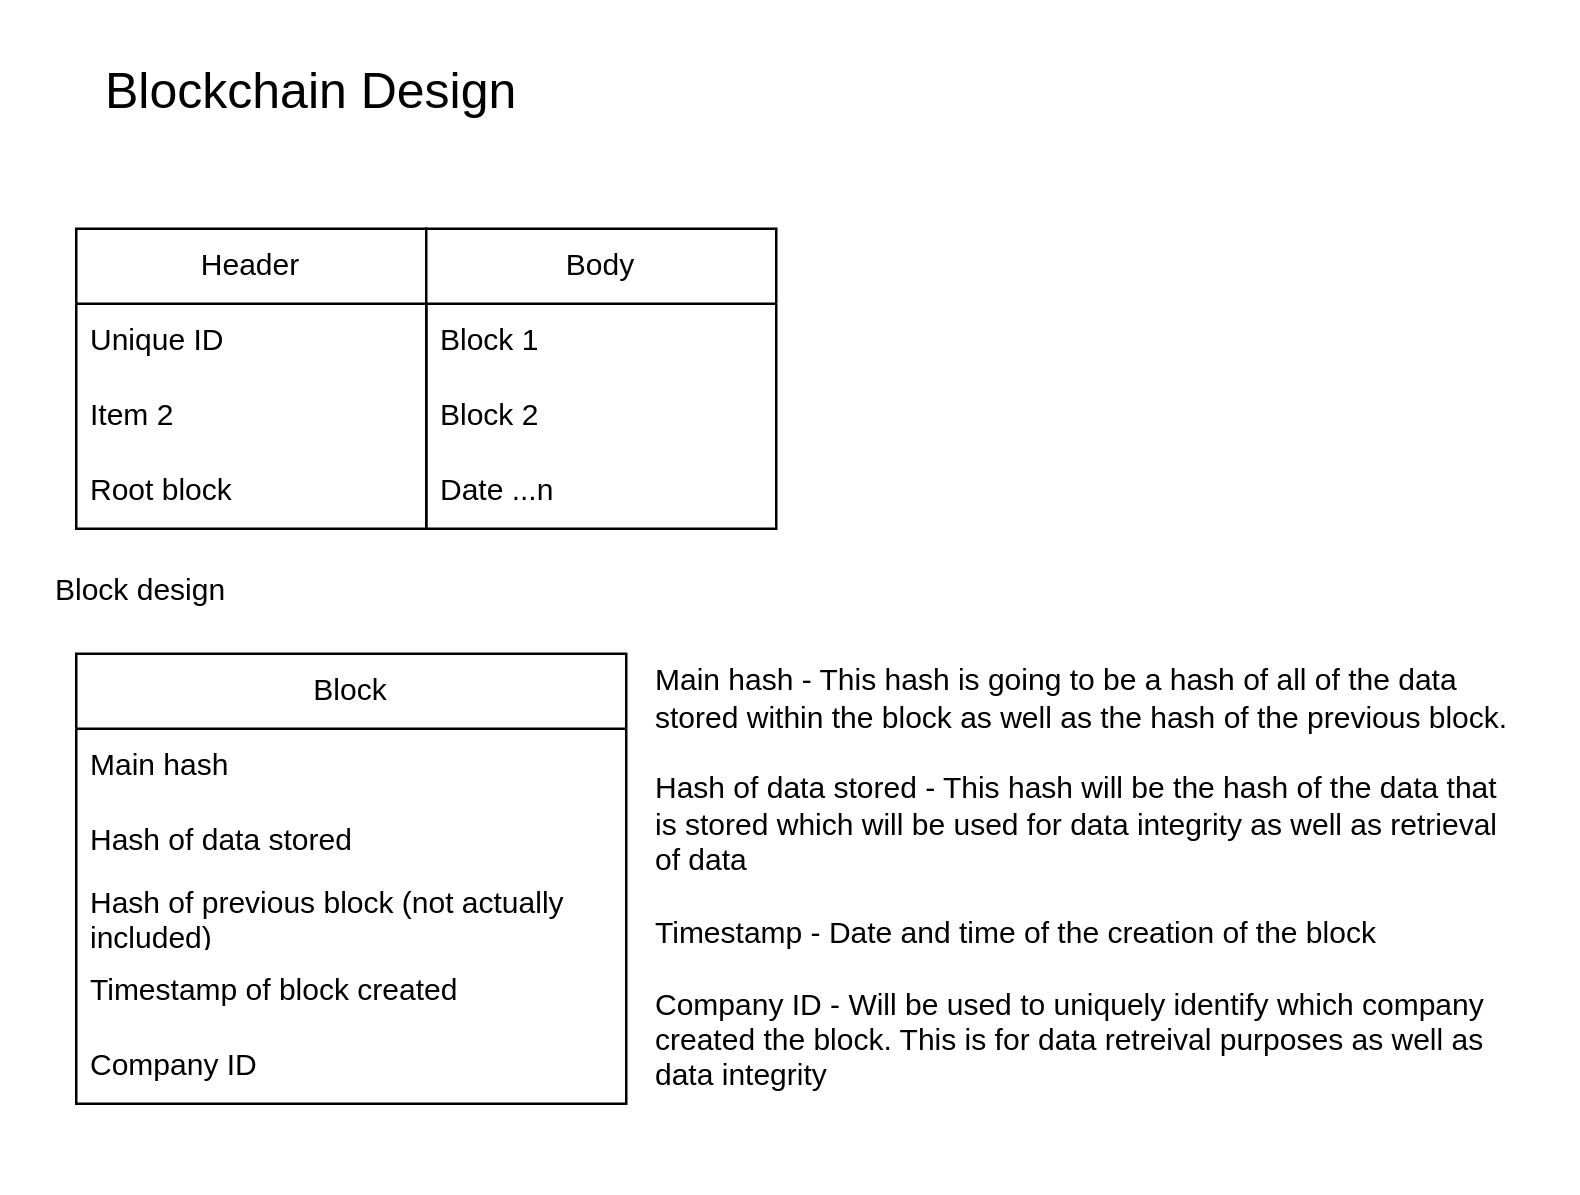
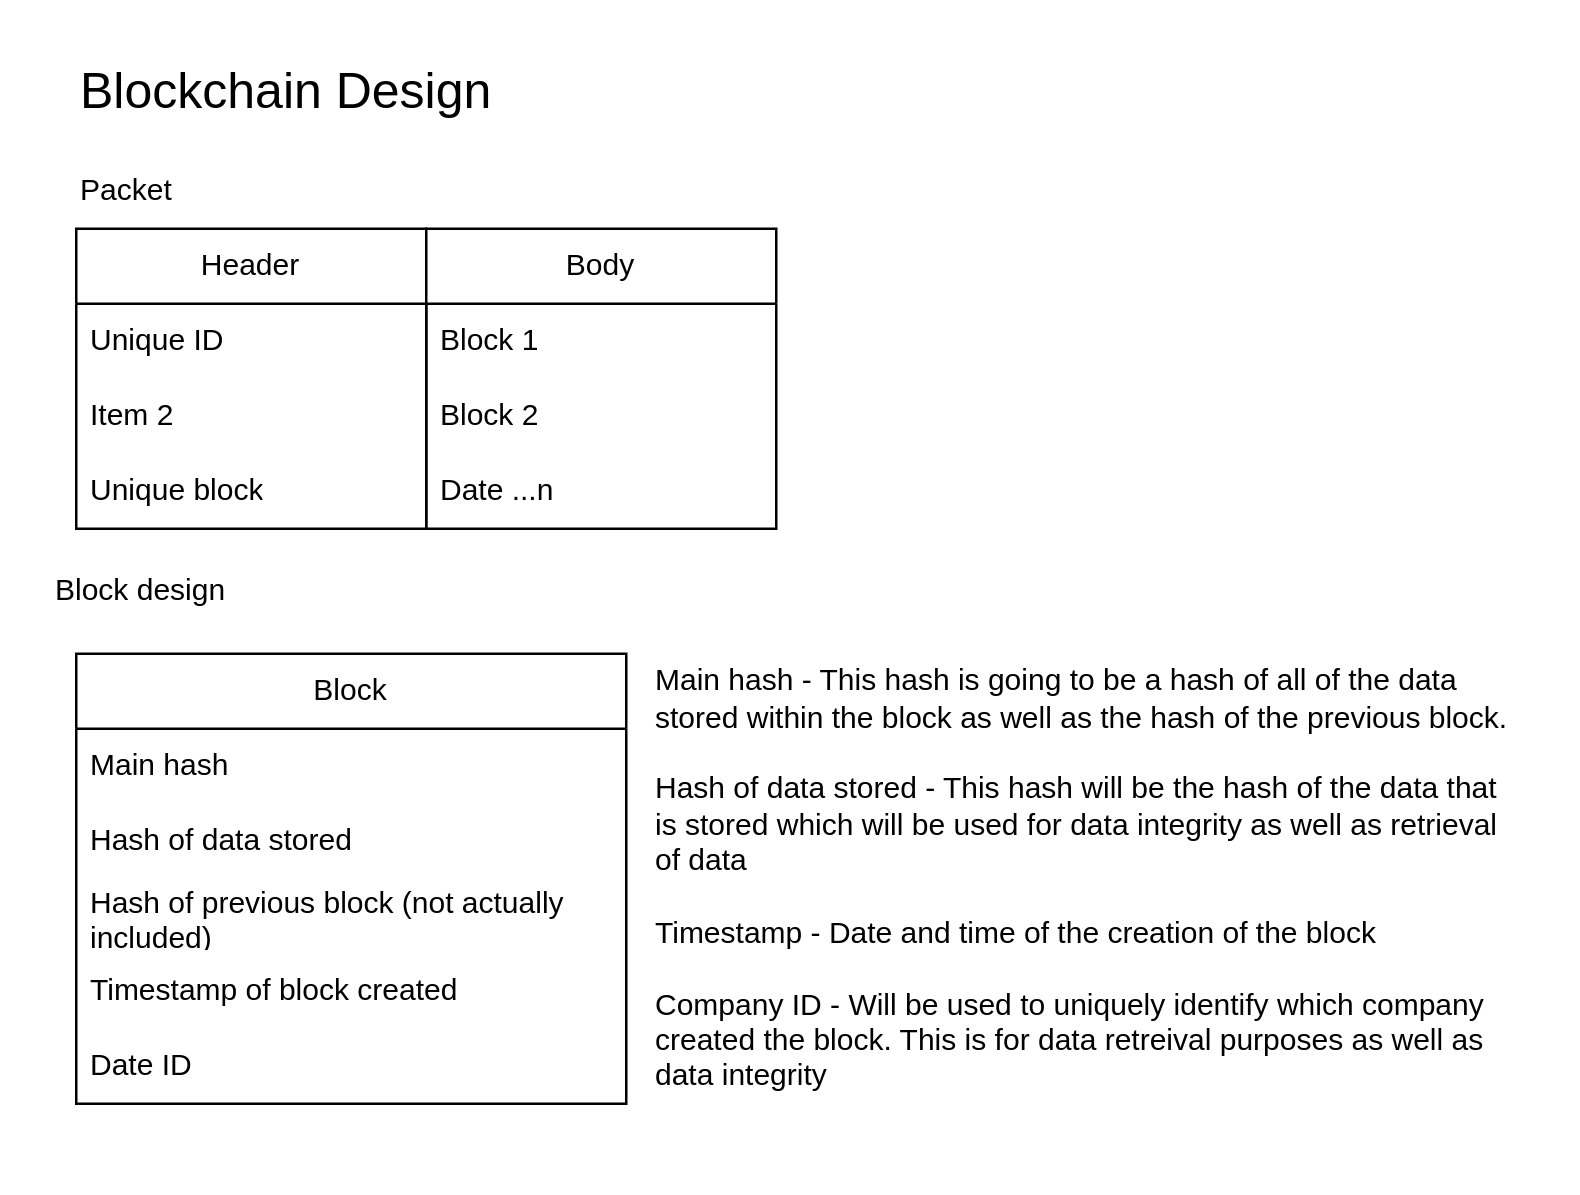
(314, 89) -> (289, 89)
none -> (151, 191)
(167, 491) -> (180, 491)
(171, 1066) -> (146, 1066)
